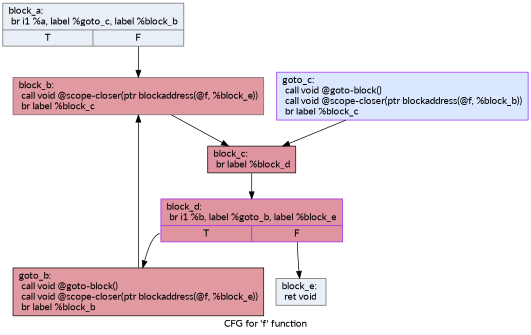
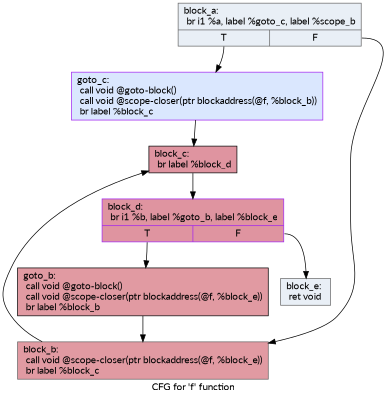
(93, 21) -> (270, 21)
none -> (223, 56)
